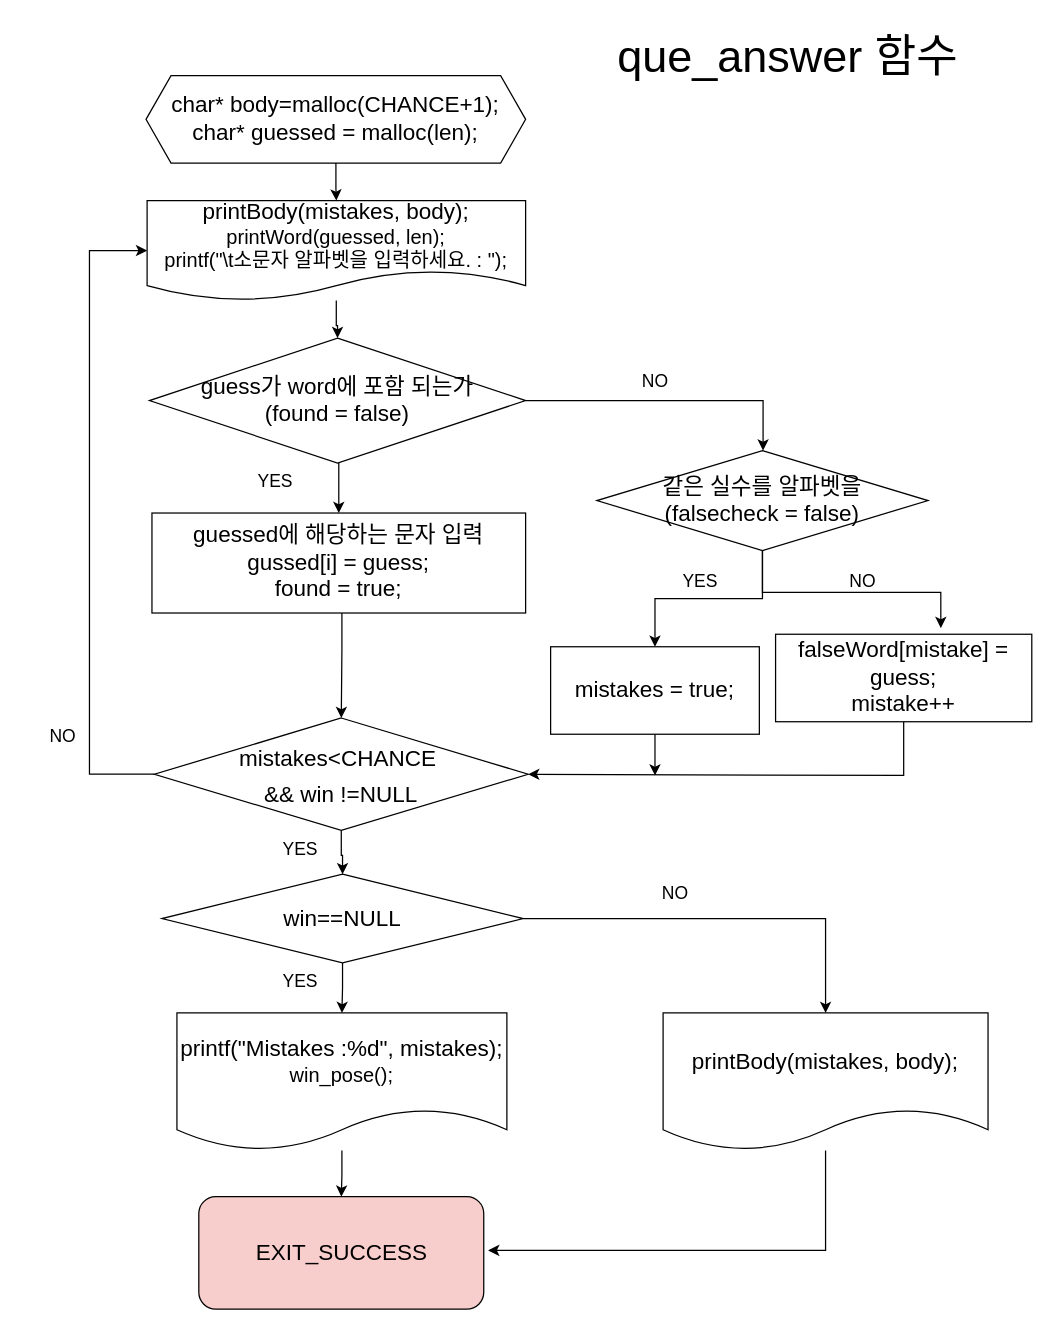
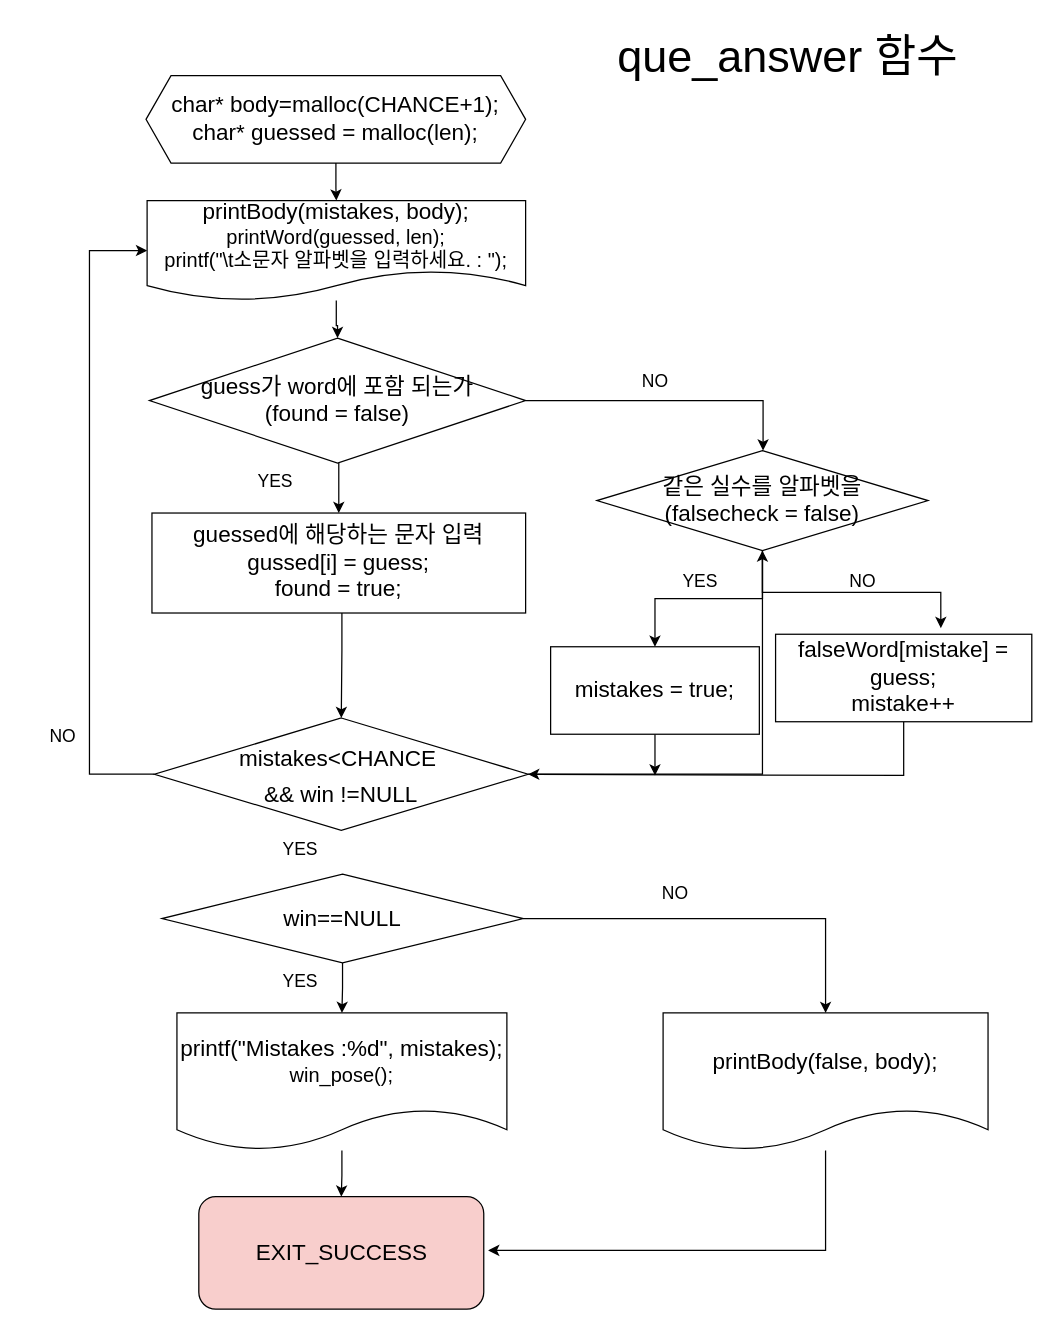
(341, 849) -> (763, 686)
(826, 1062) -> (826, 1062)
